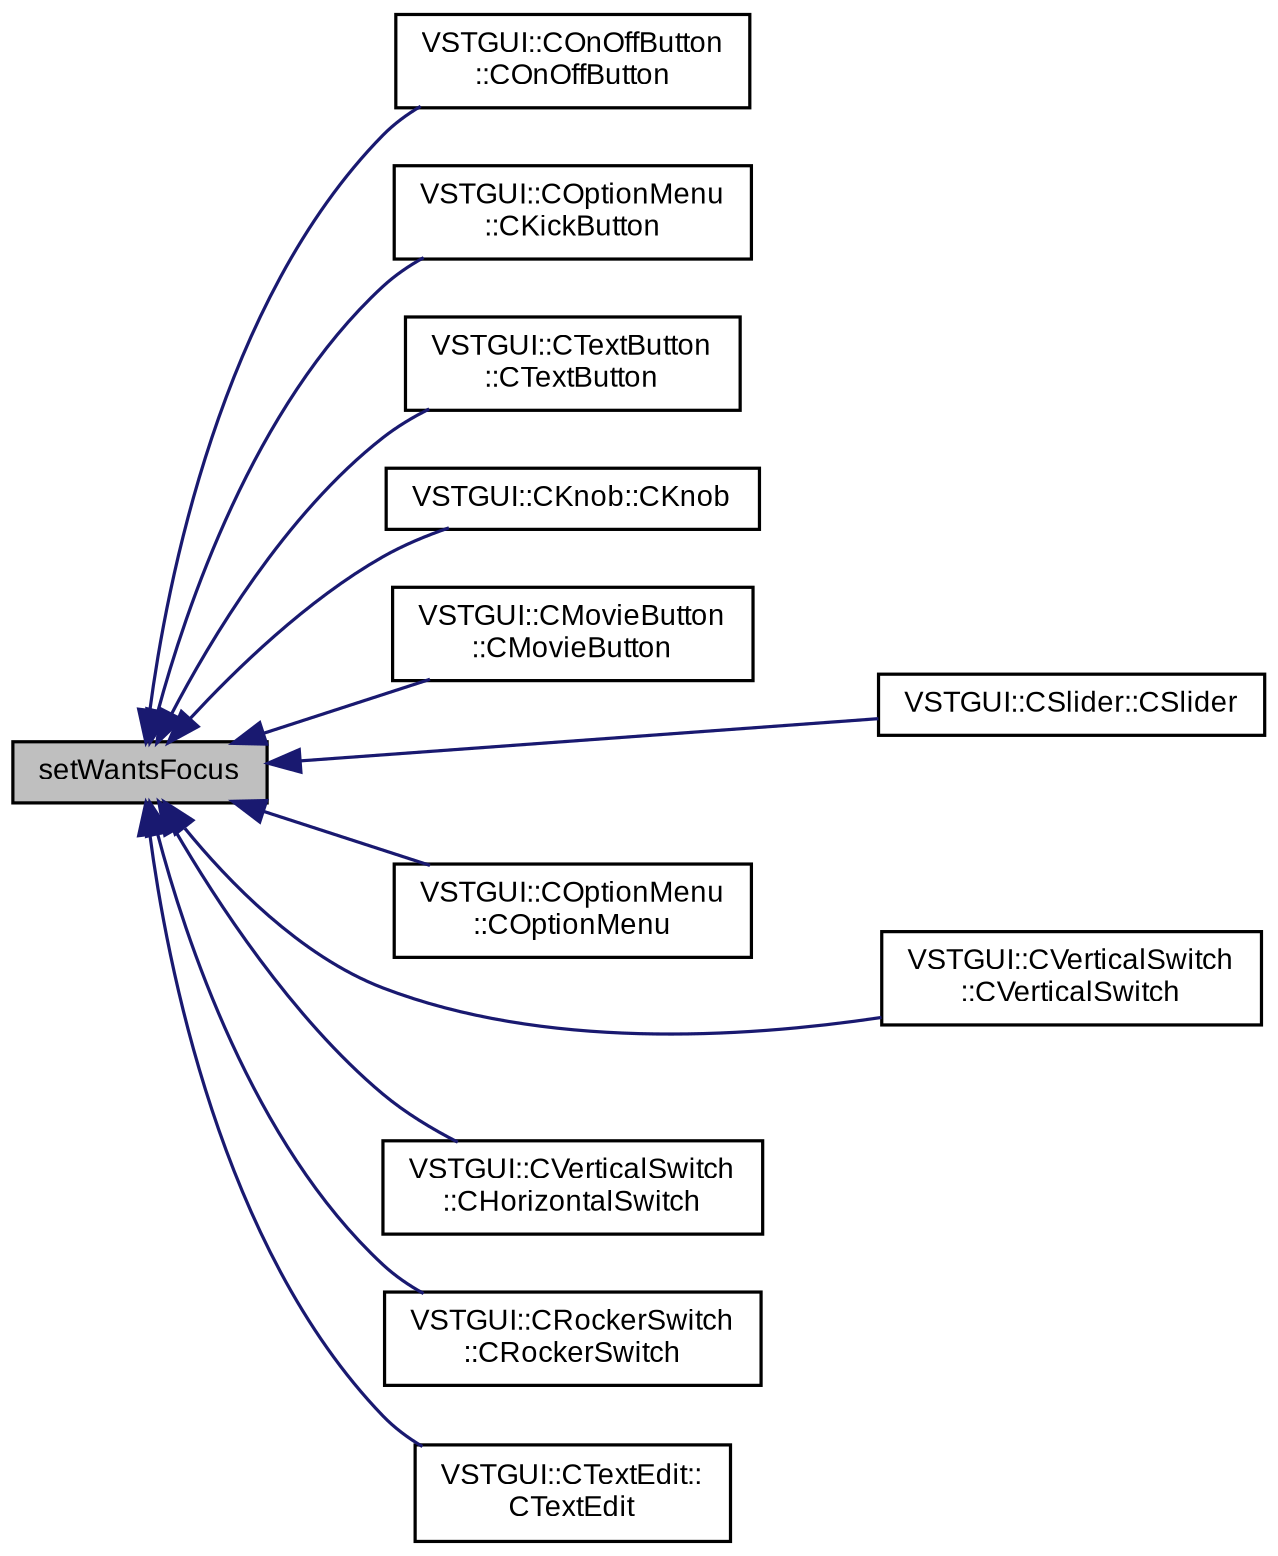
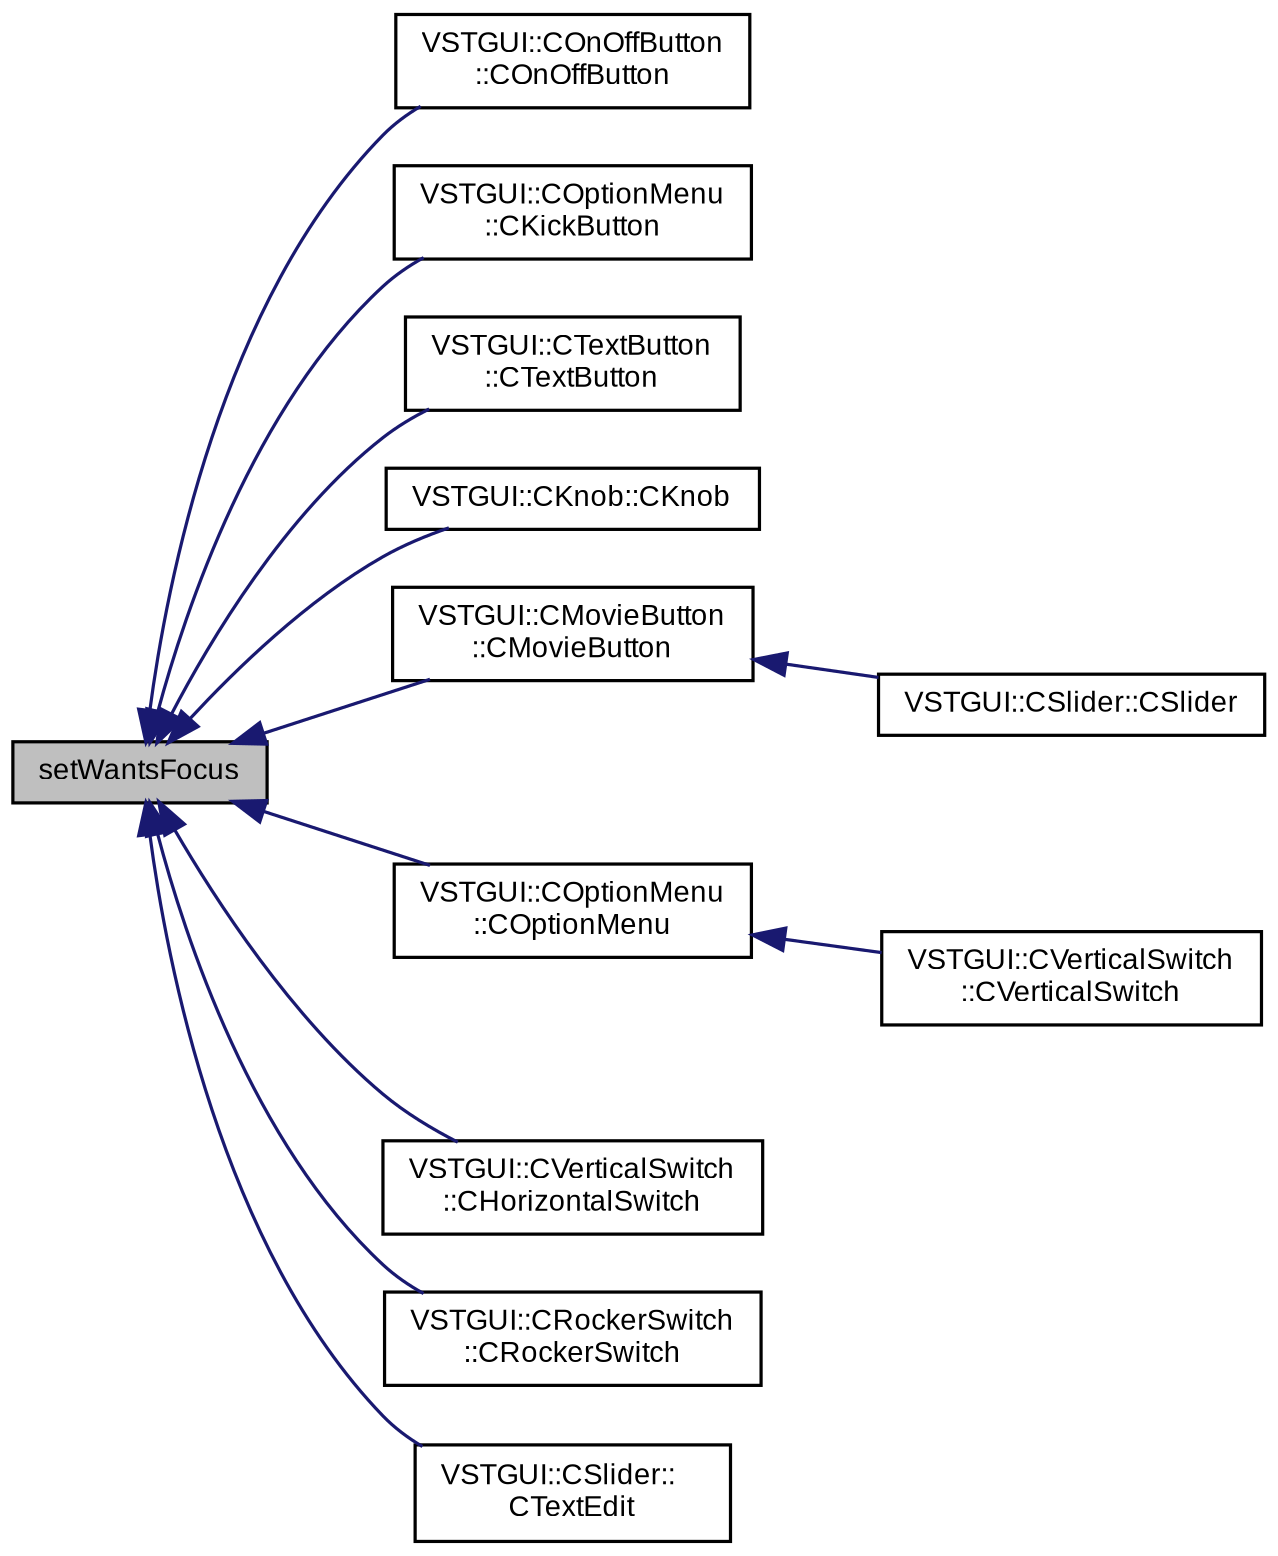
(589, 740) -> (832, 671)
(502, 1020) -> (833, 946)
(573, 1493) -> (573, 1493)
